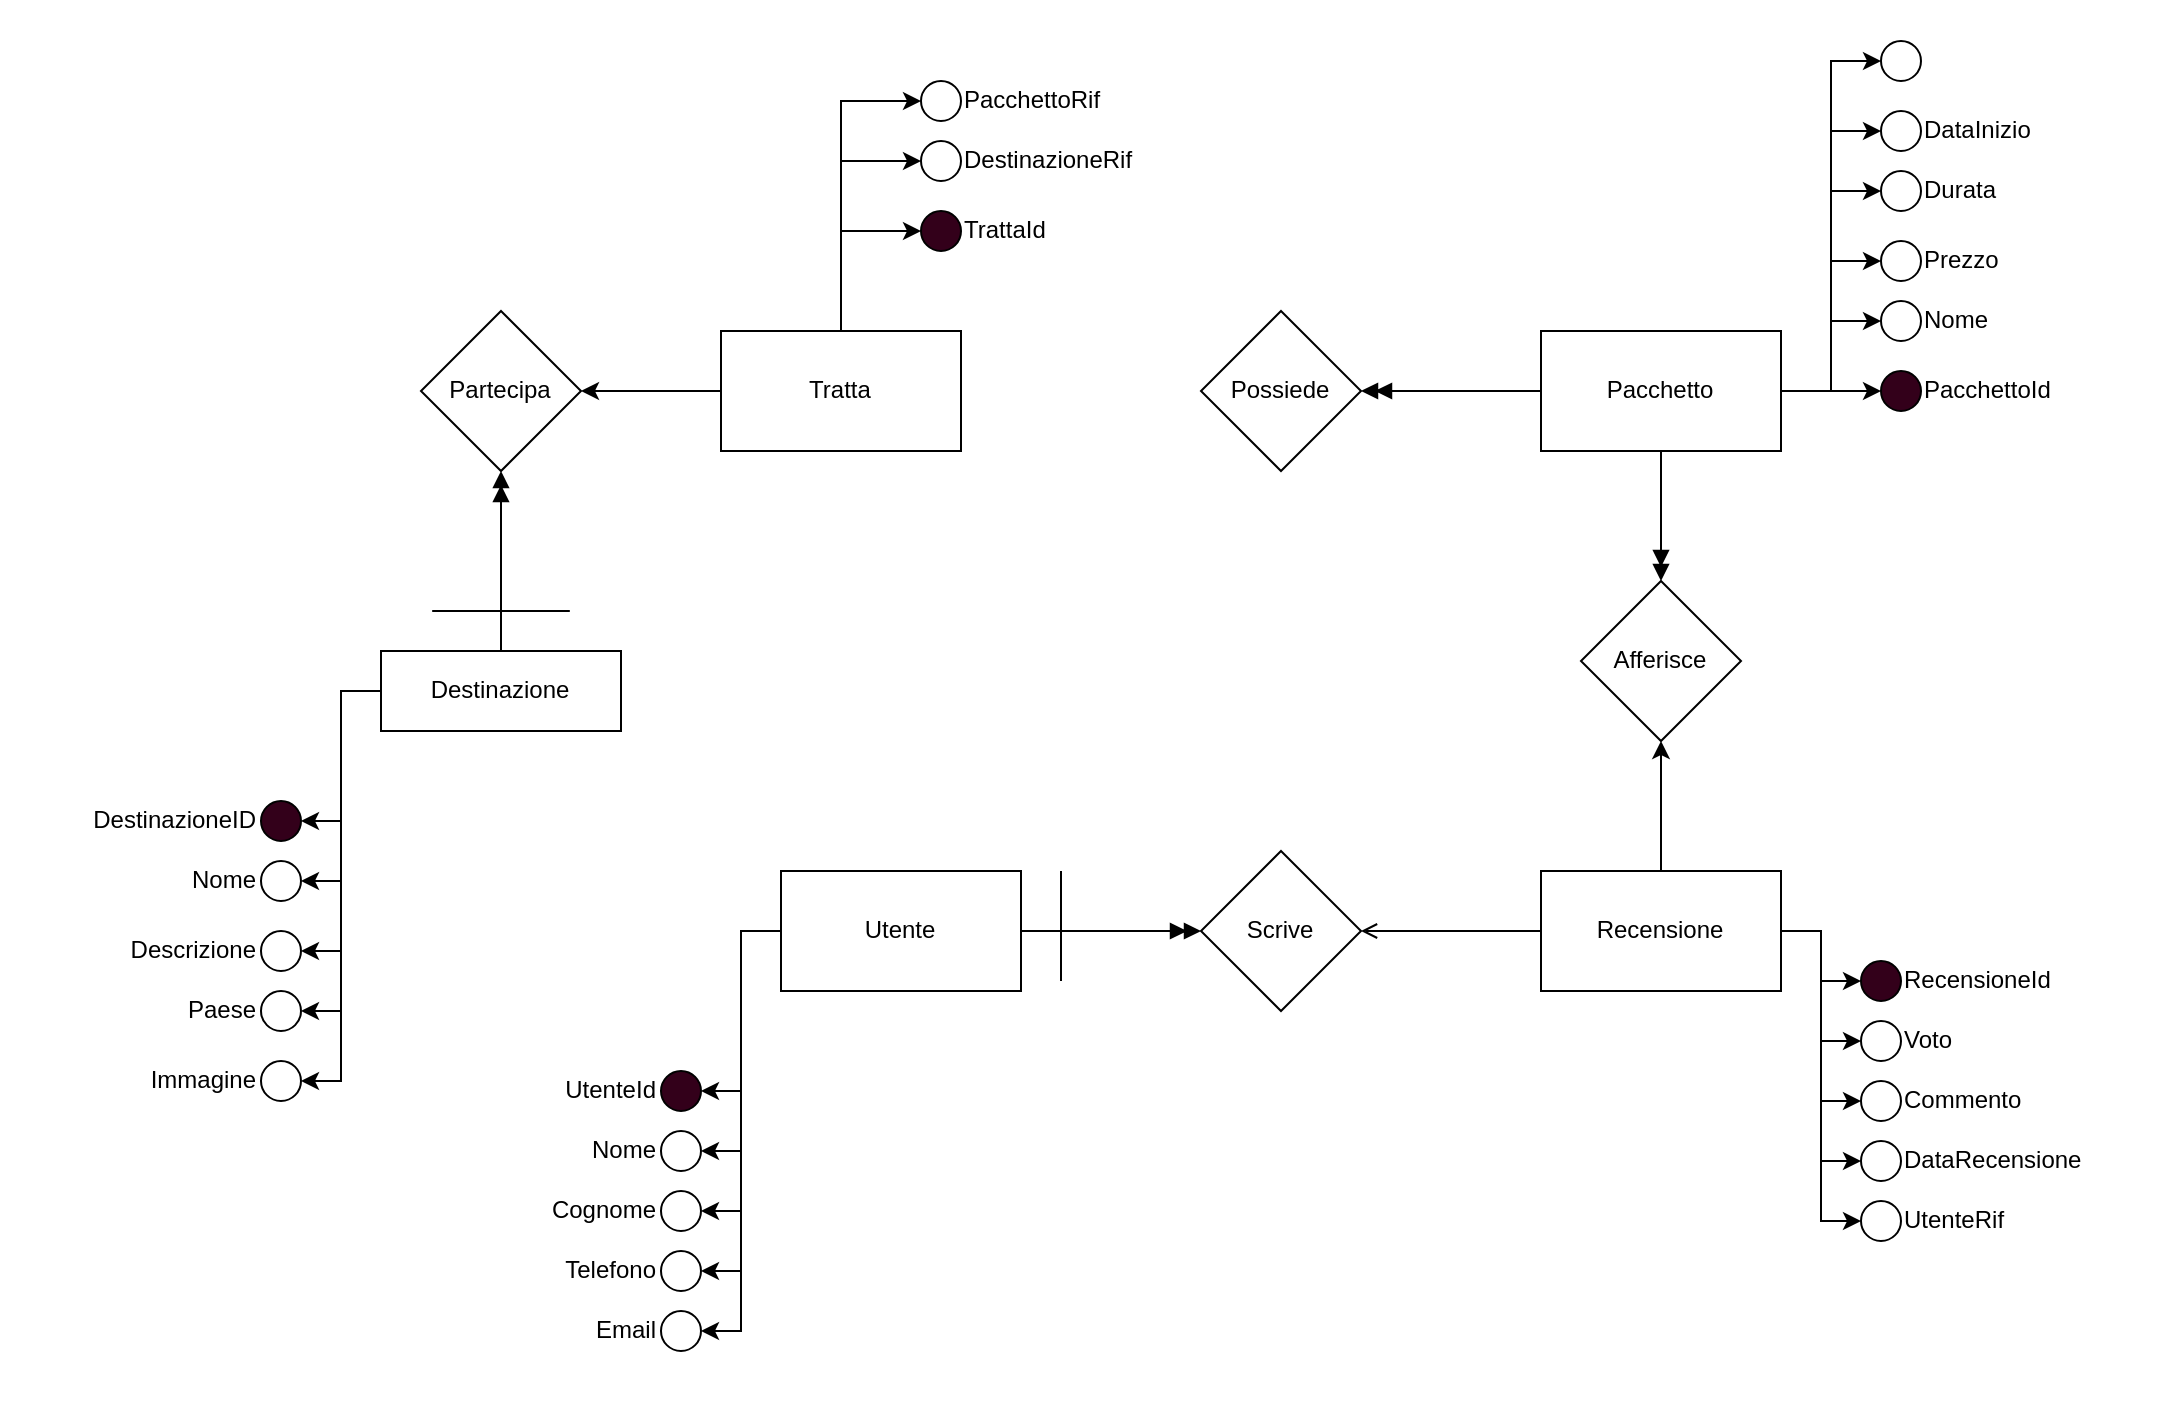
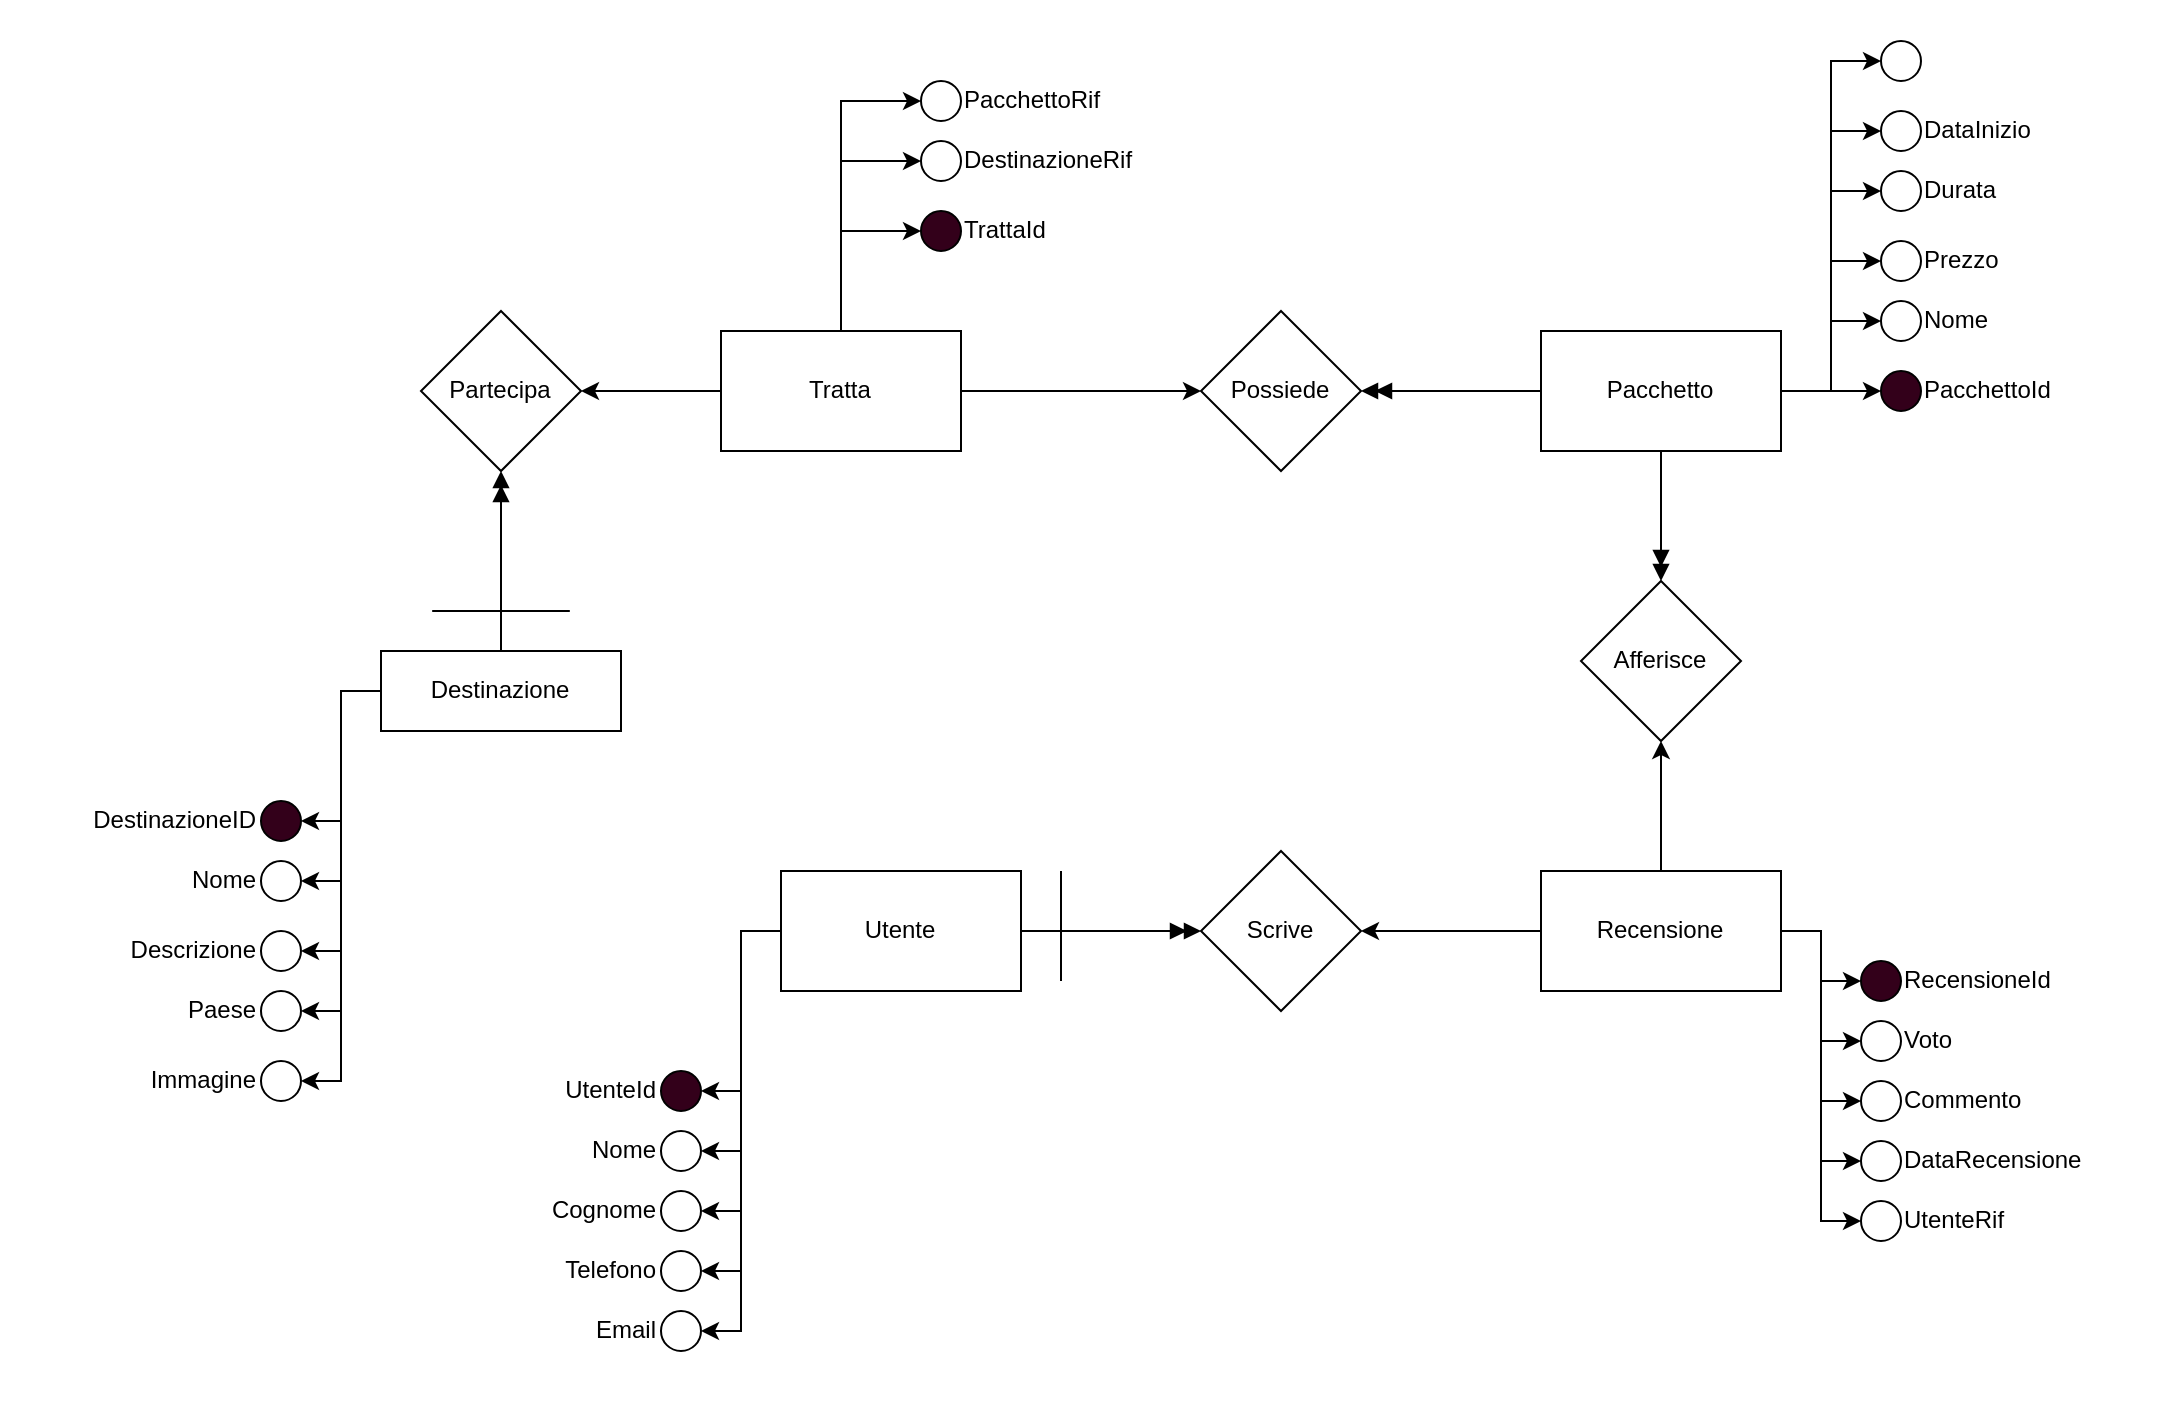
none -> (1074, 391)
(1373, 931) -> (1376, 931)
